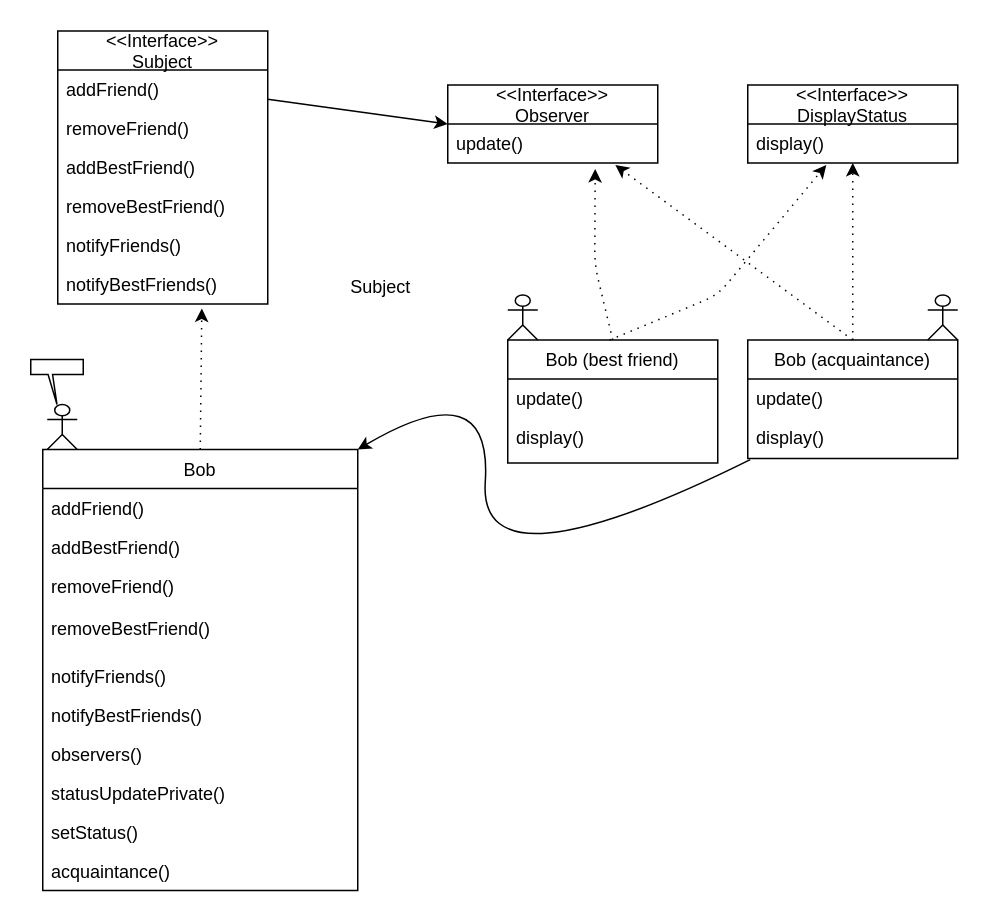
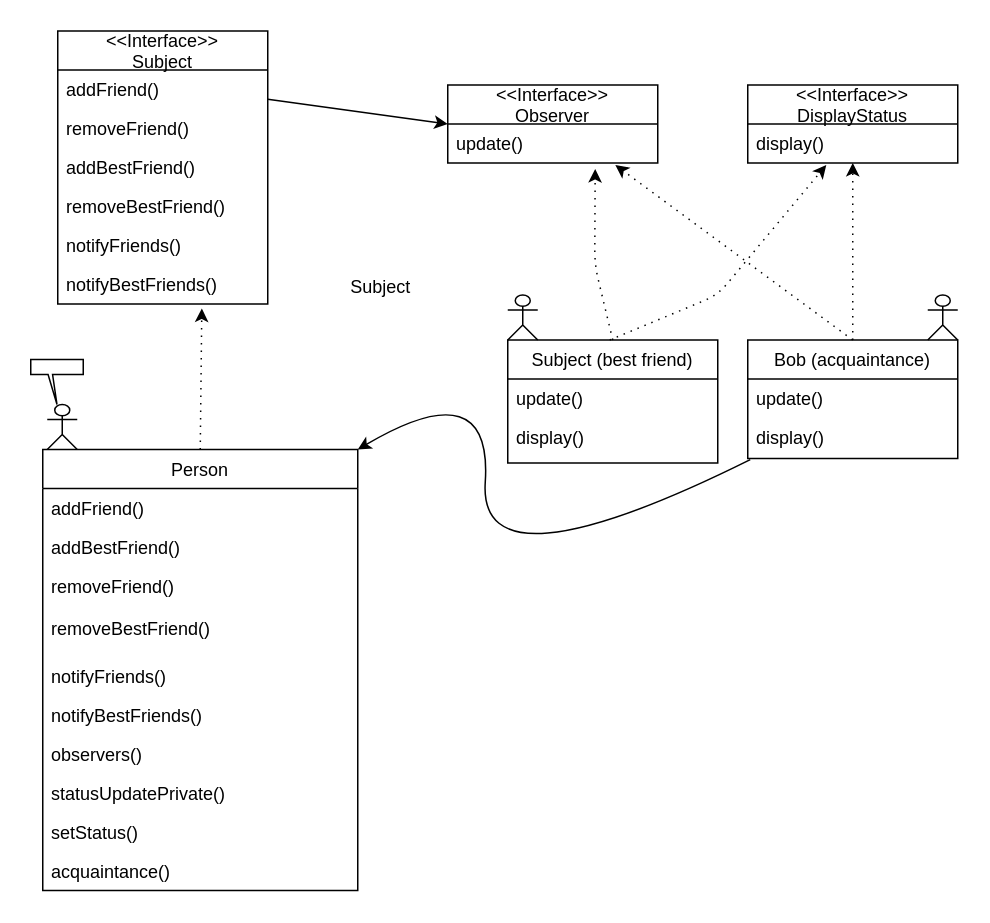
(612, 360) -> (612, 360)
(200, 470) -> (200, 470)
